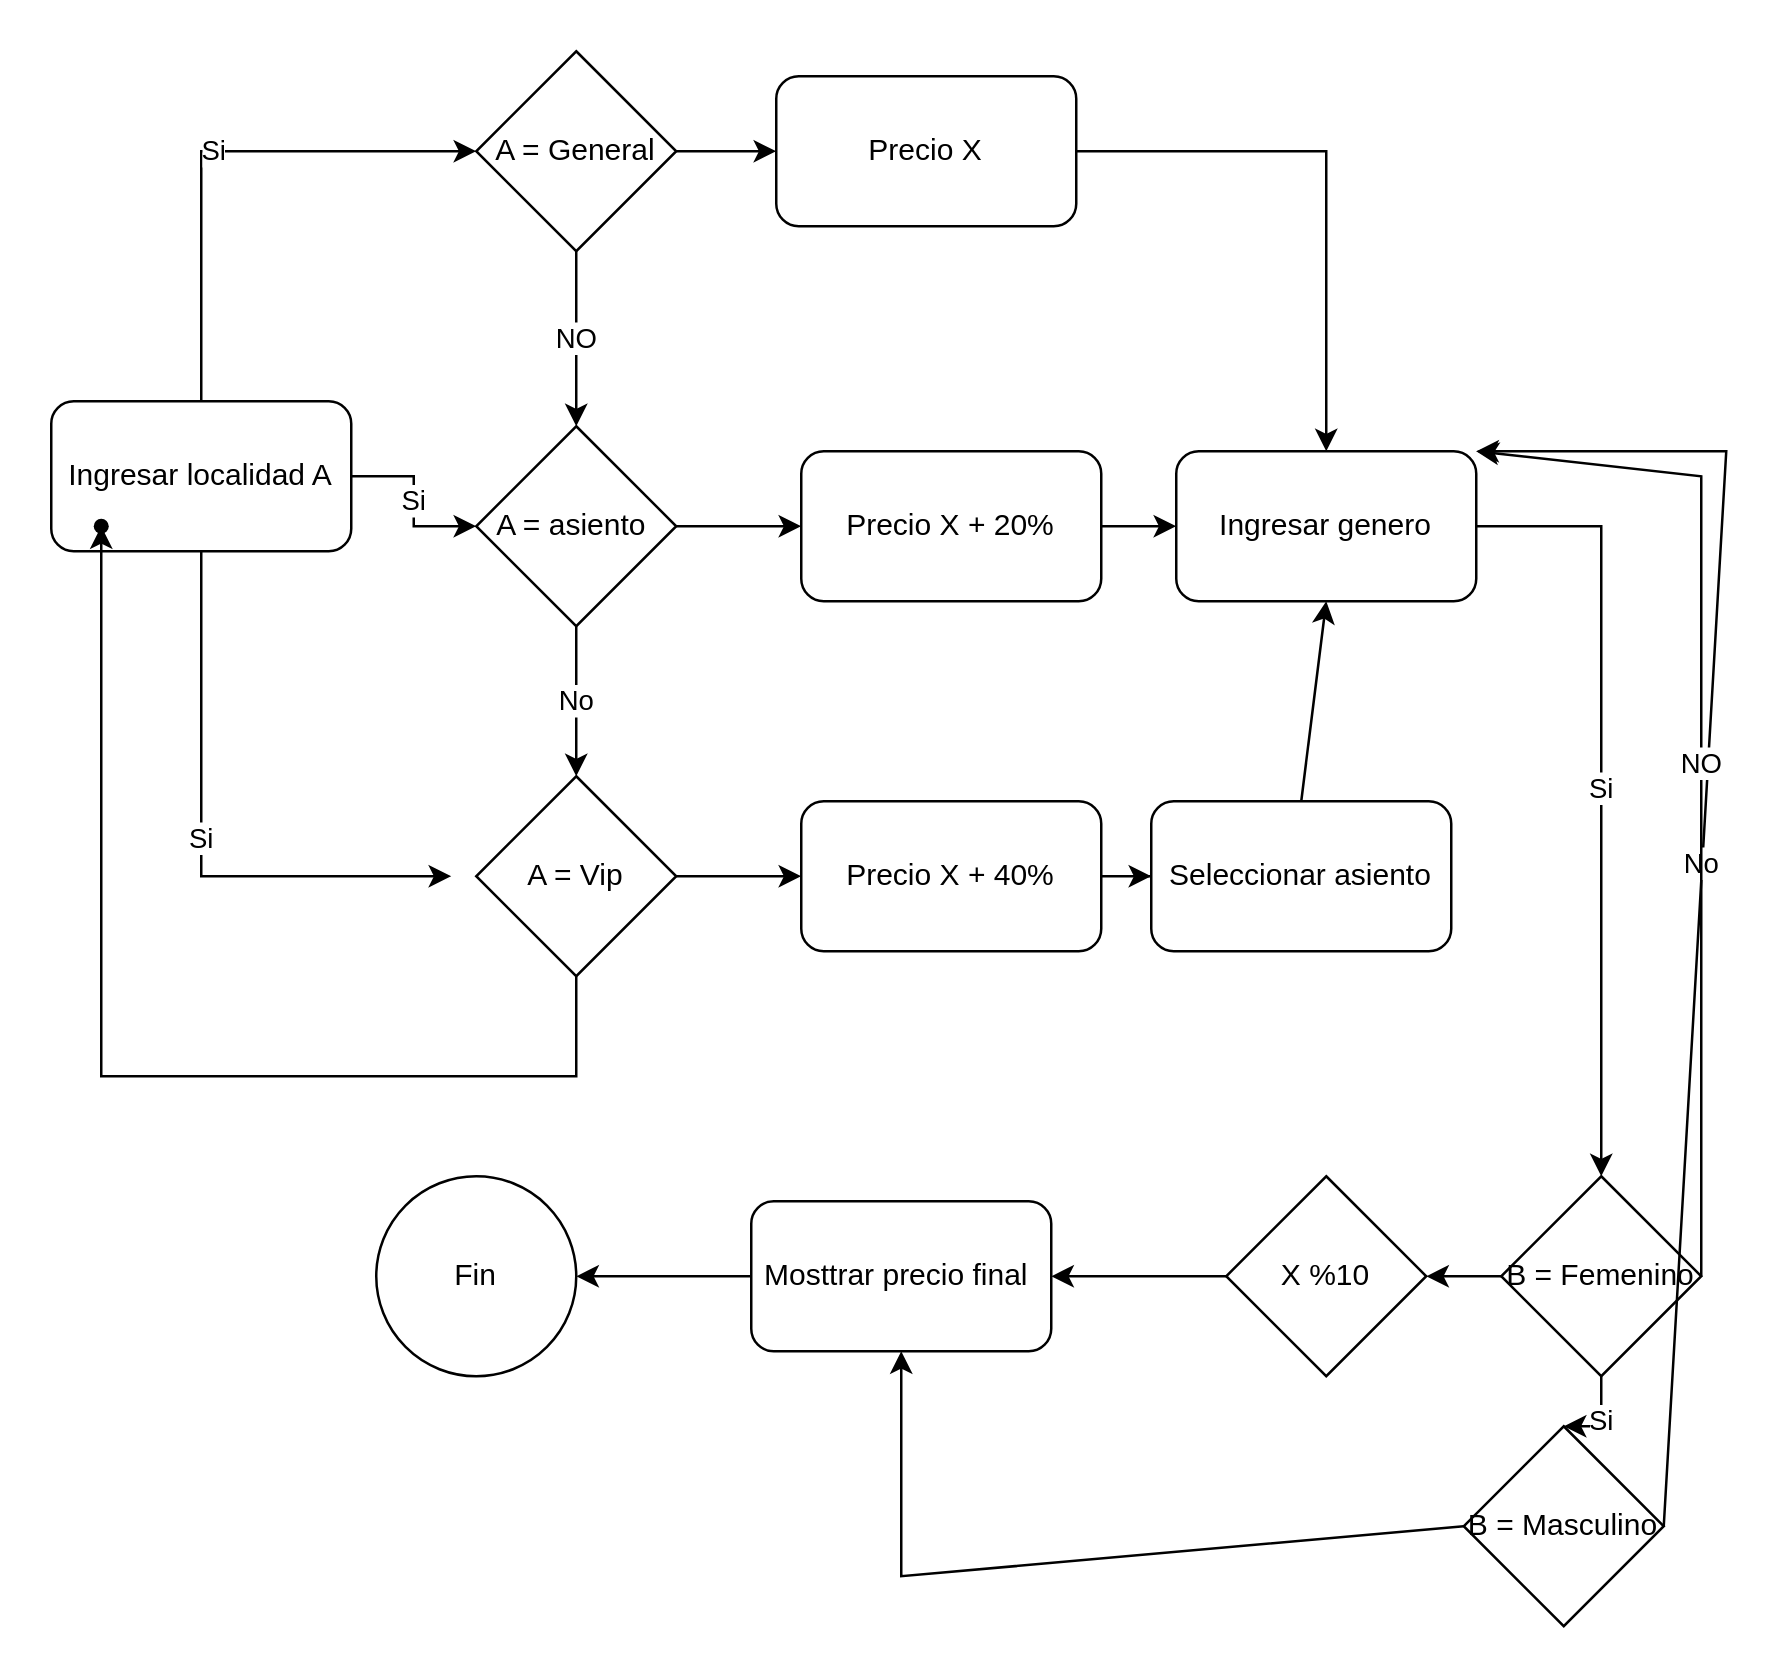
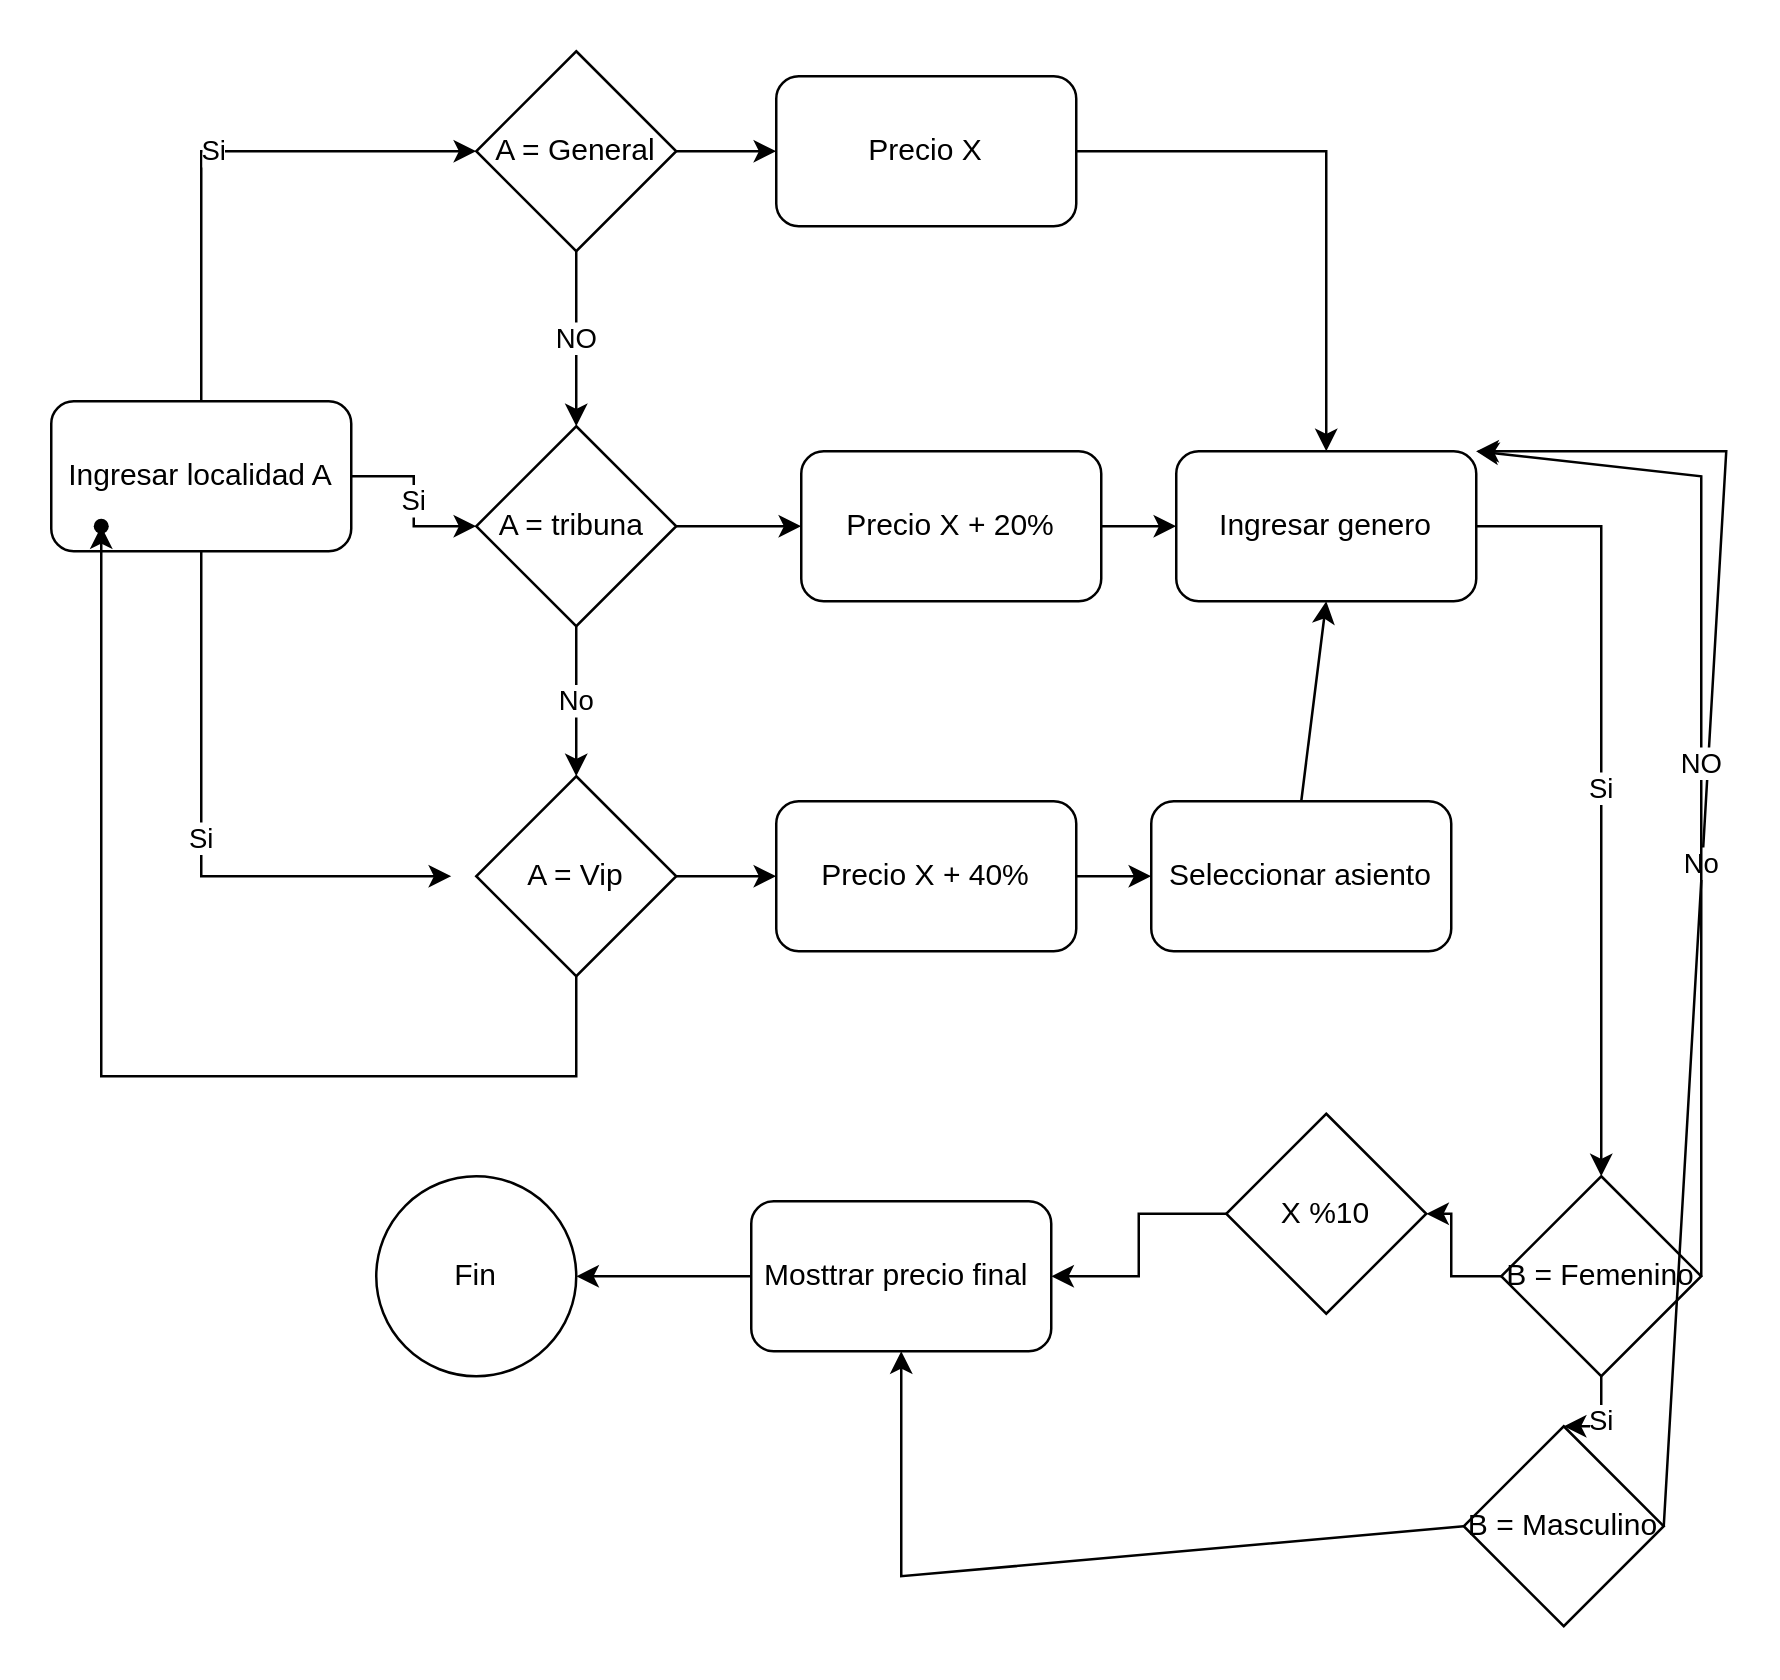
(576, 526) -> (576, 526)
(951, 876) -> (926, 876)
(1326, 1276) -> (1326, 1214)
